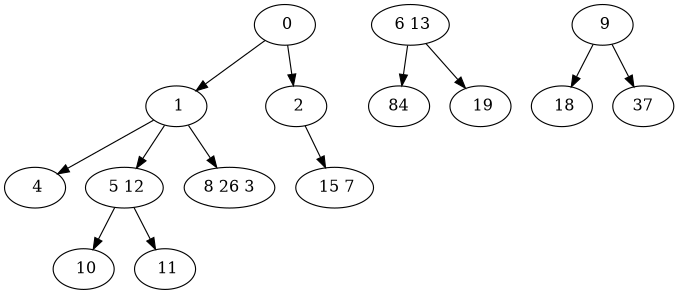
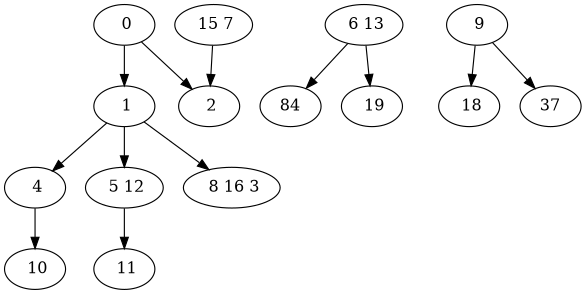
(313, 142) -> (212, 60)
(230, 188) -> (232, 188)
(107, 223) -> (35, 223)
